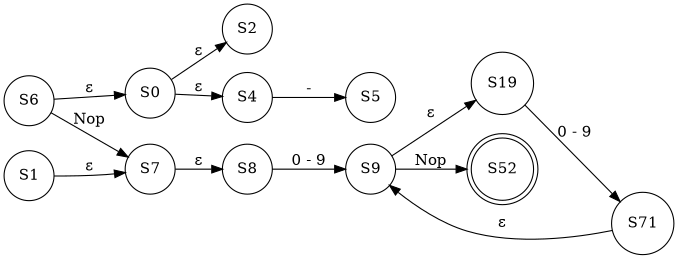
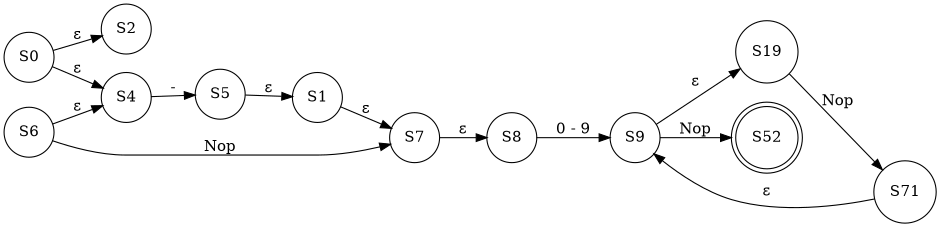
none -> (263, 96)
(84, 97) -> (72, 117)
(575, 133) -> (838, 101)
